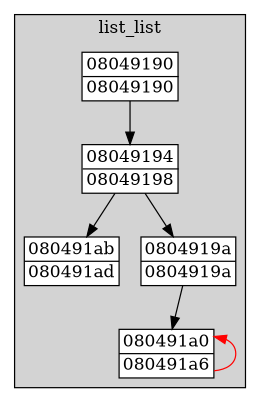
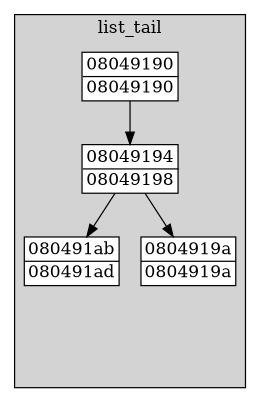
(130, 29) -> (130, 29)
(166, 354) -> none
